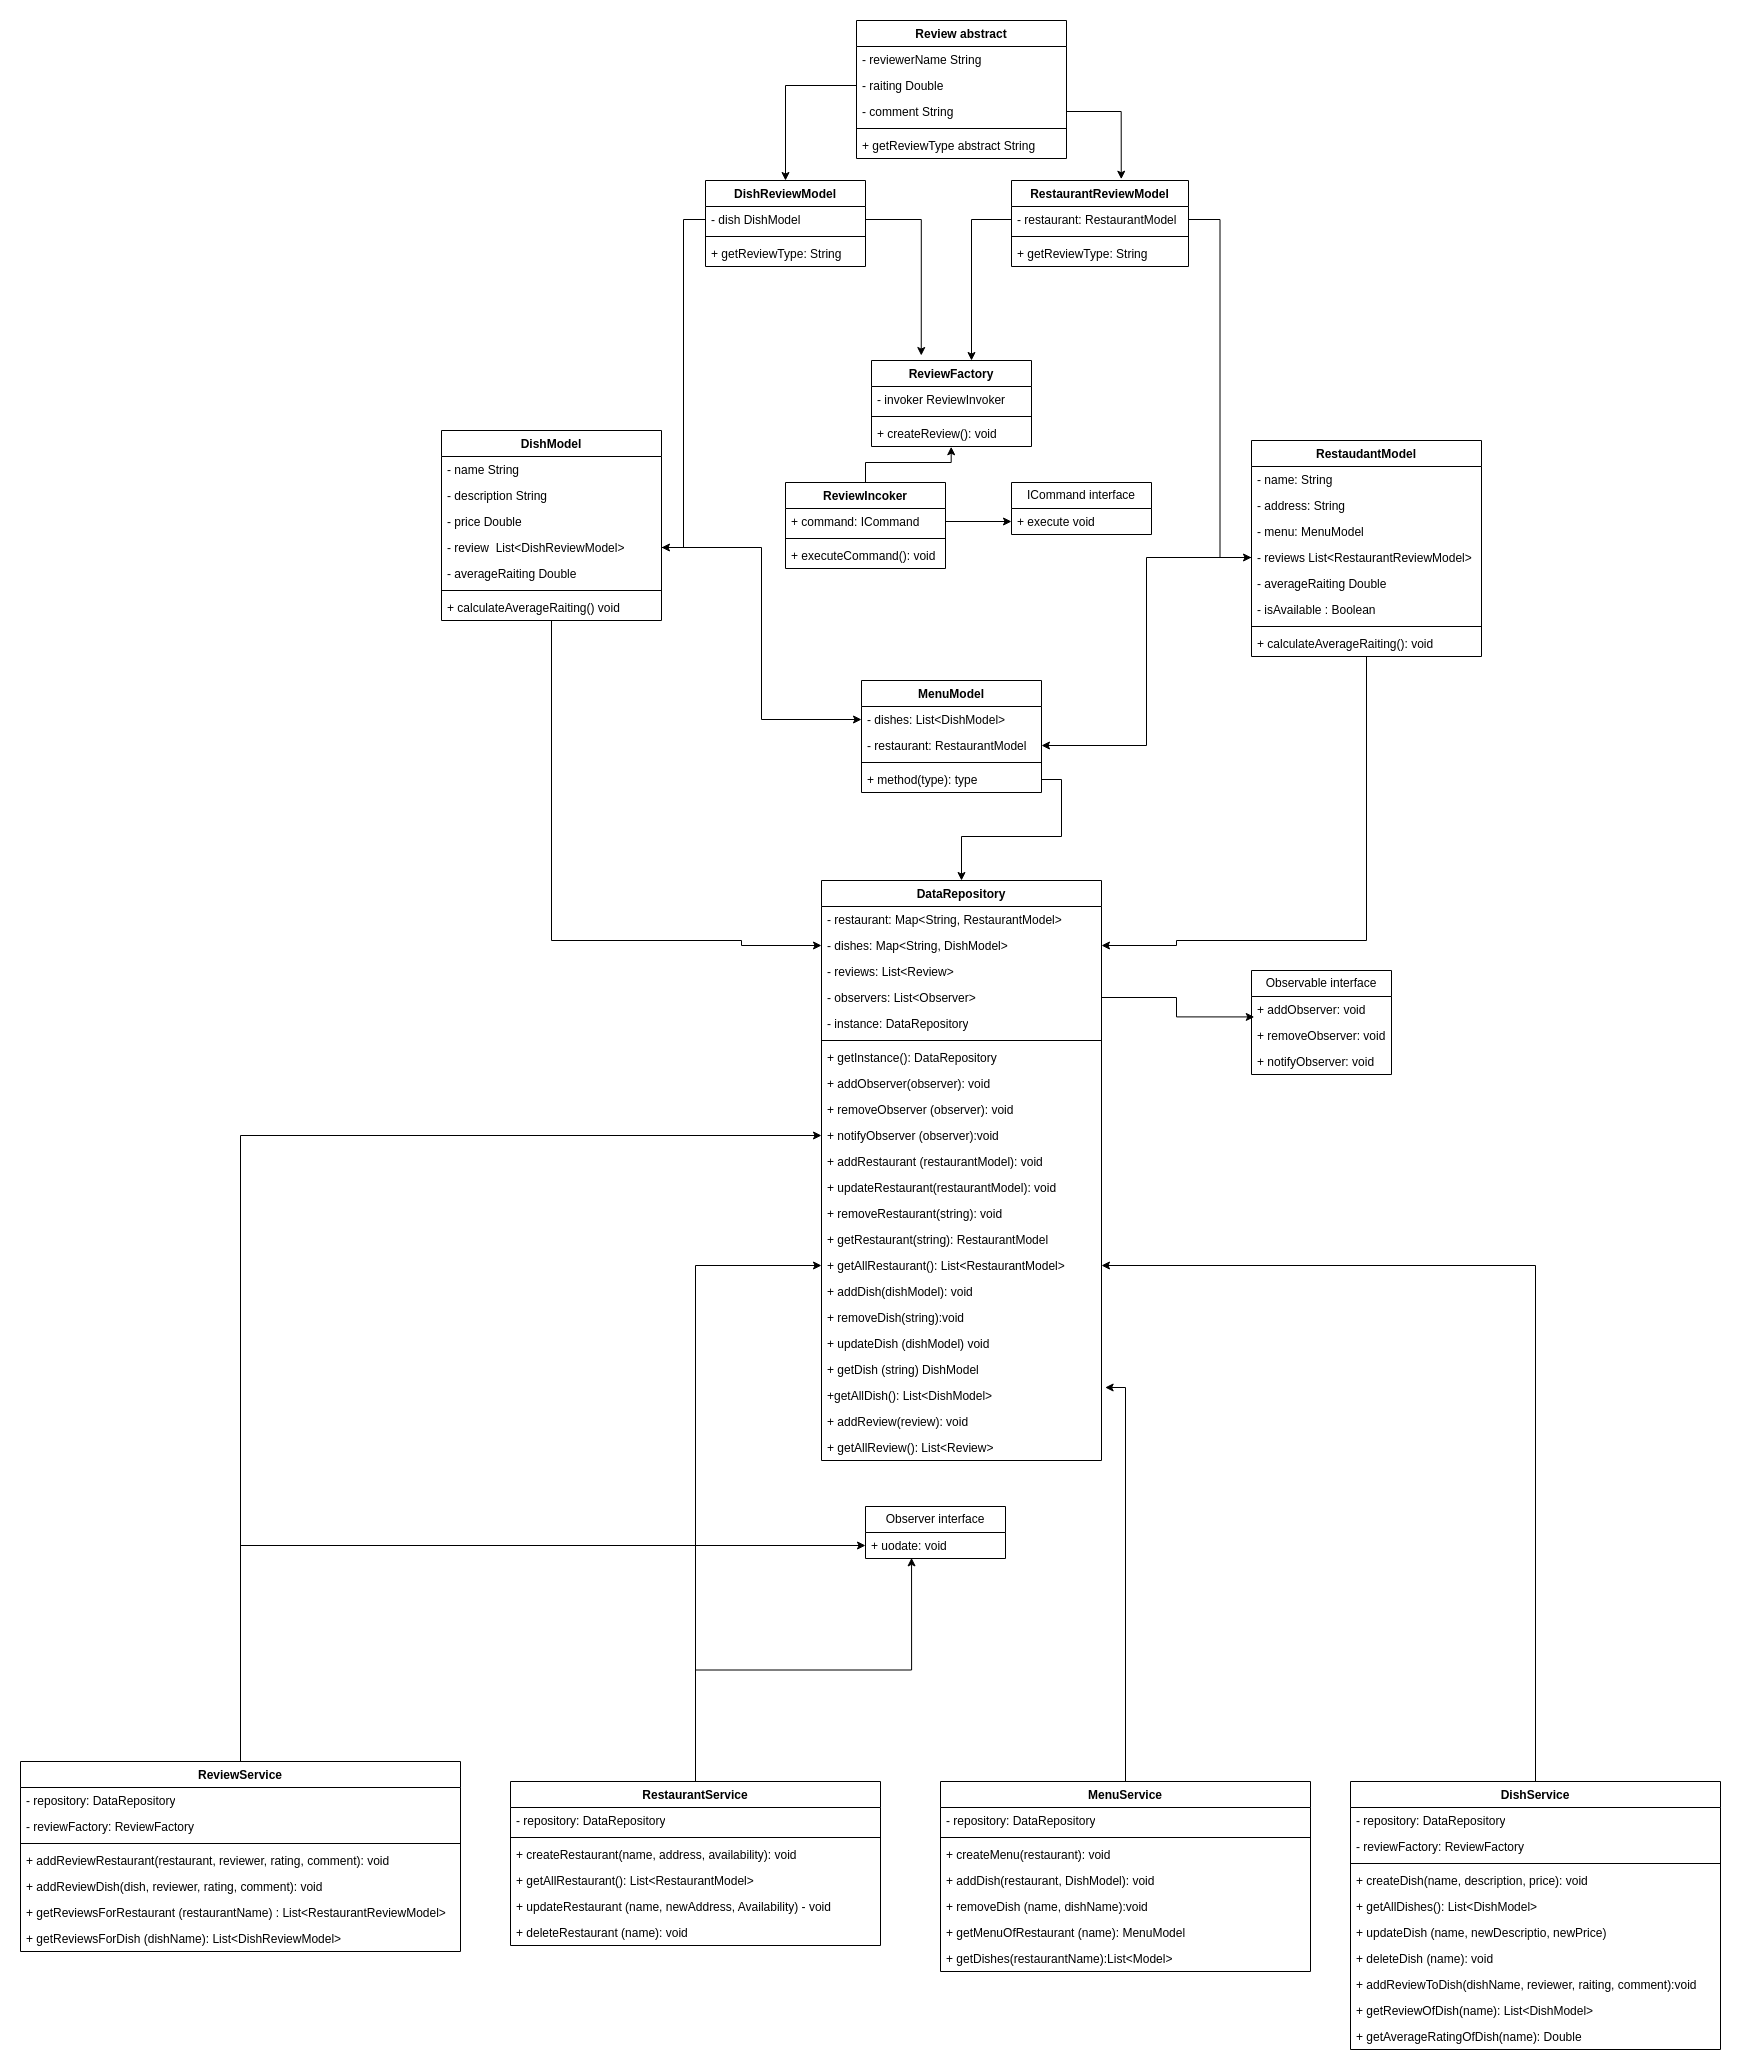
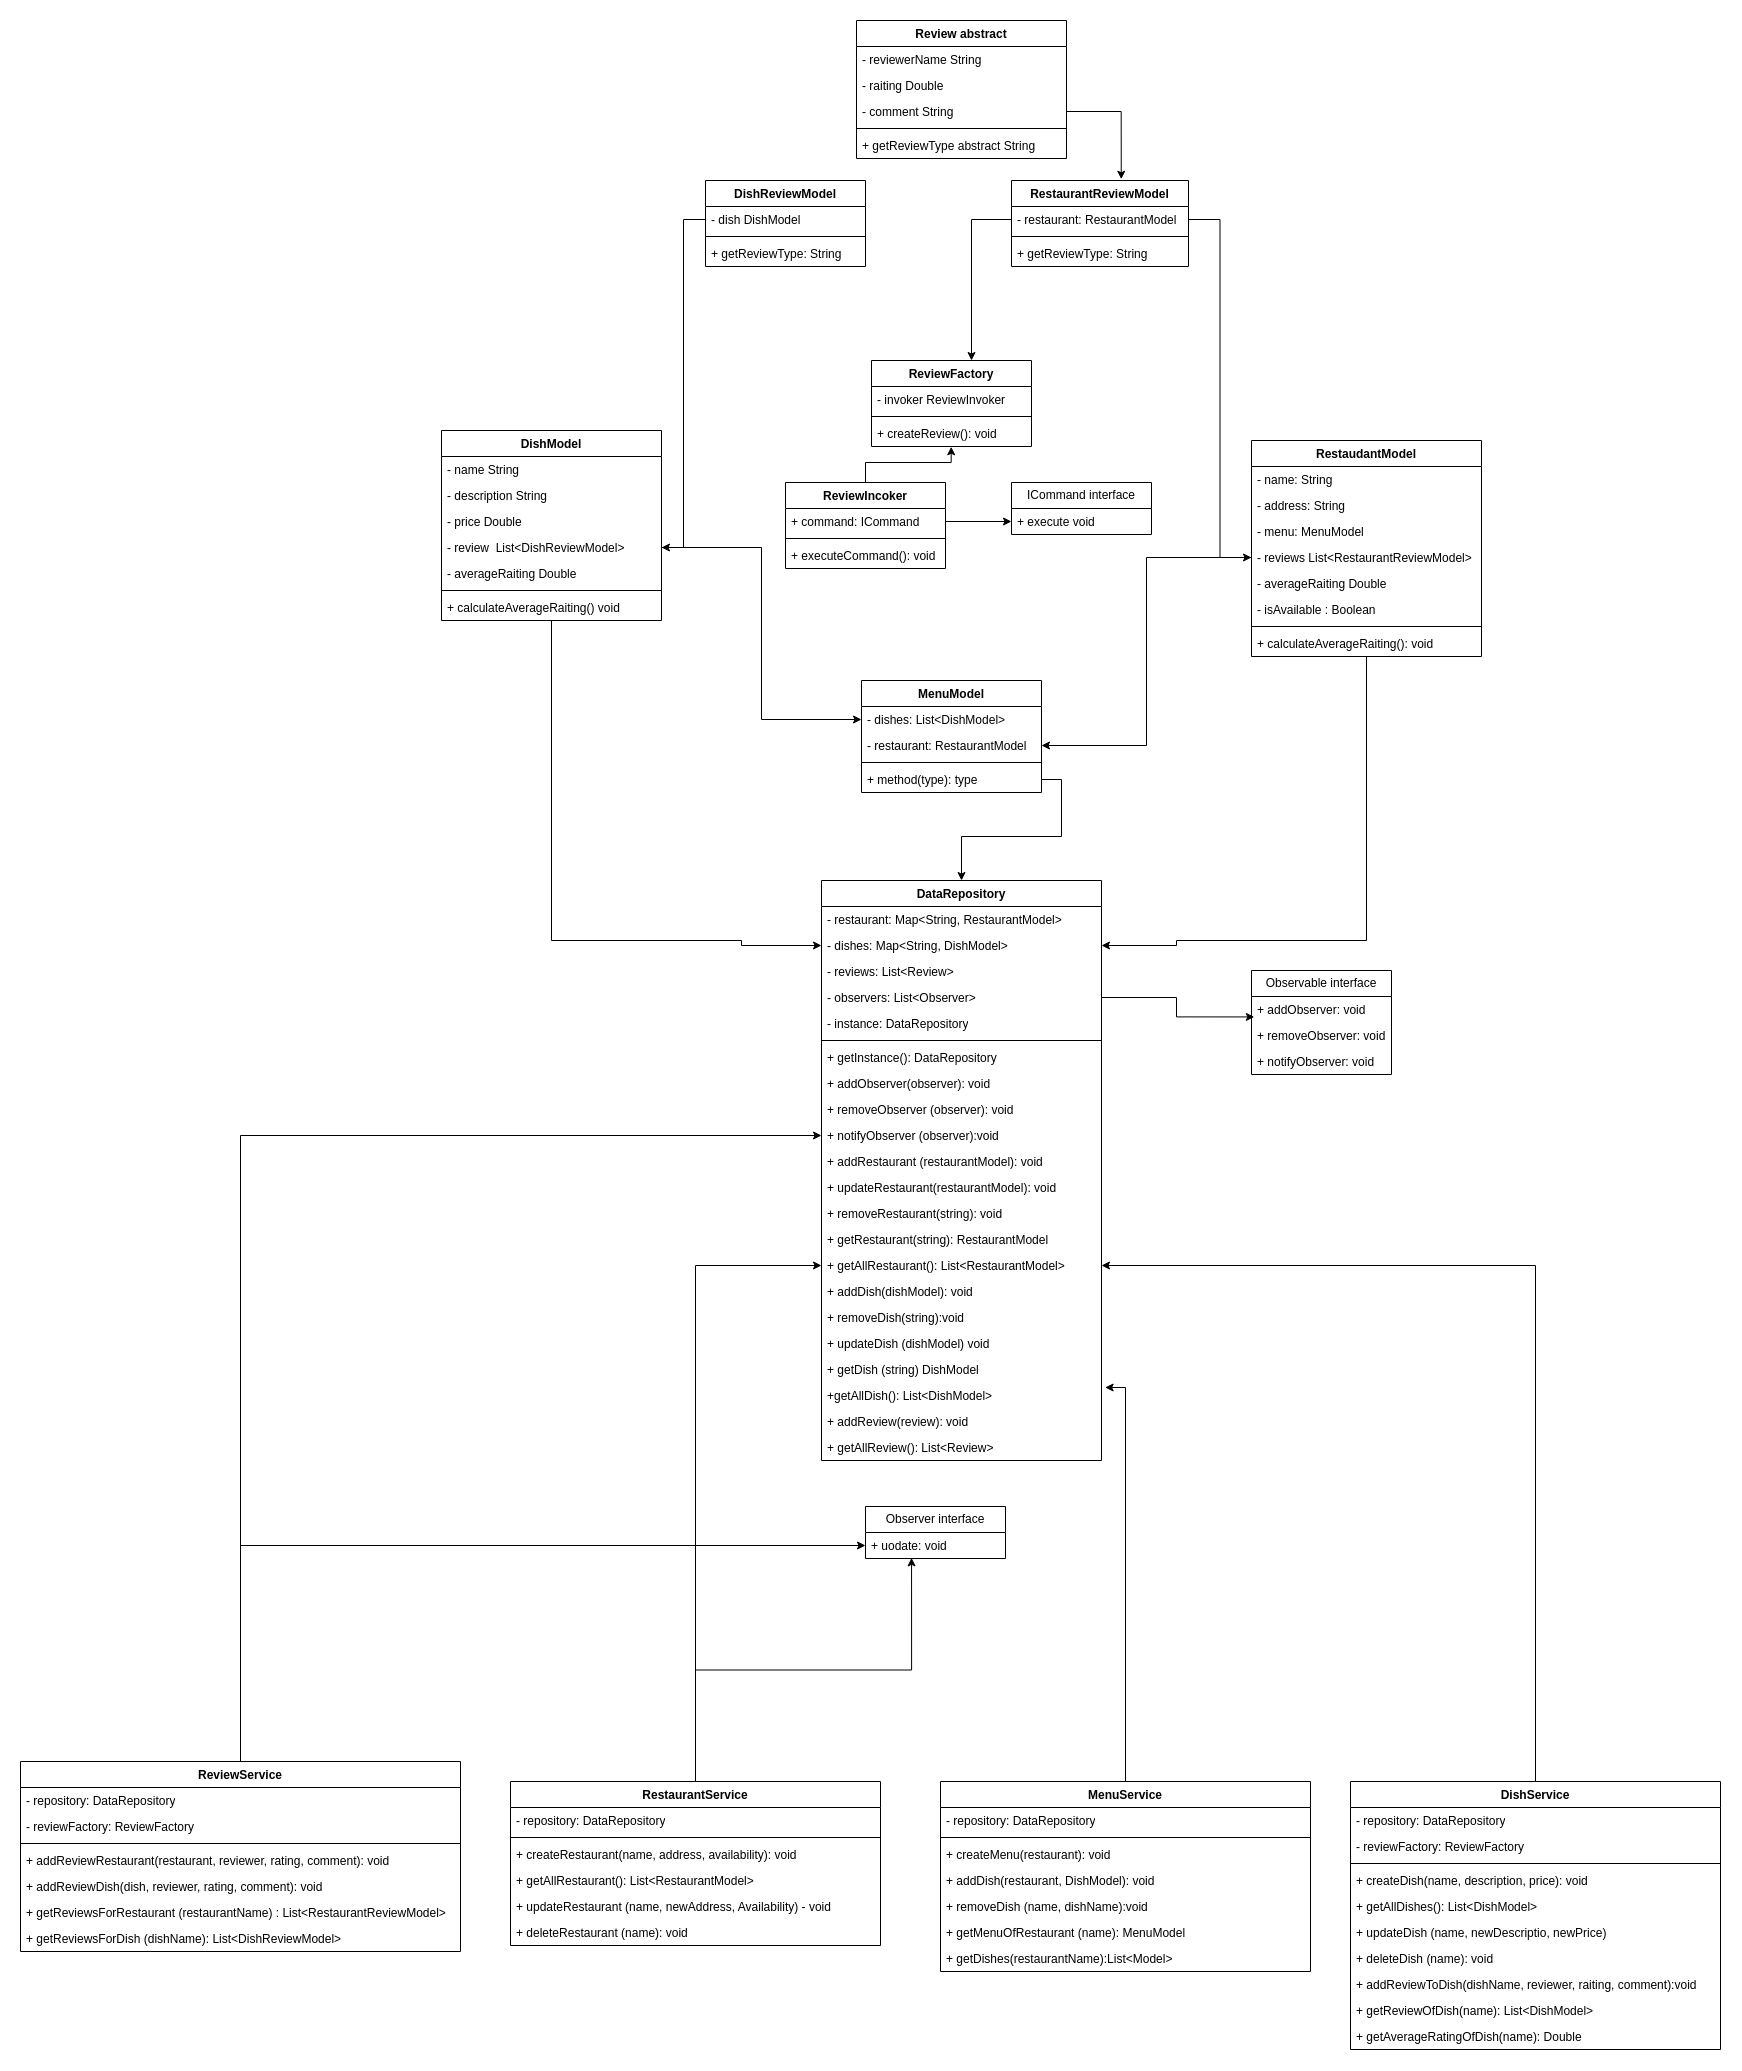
(786, 95) -> none
(921, 257) -> none
